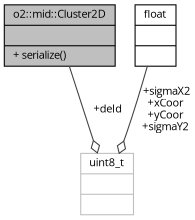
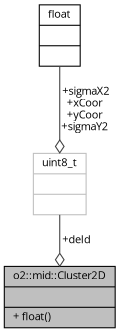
(40, 55) -> (32, 317)
(81, 103) -> (60, 234)
